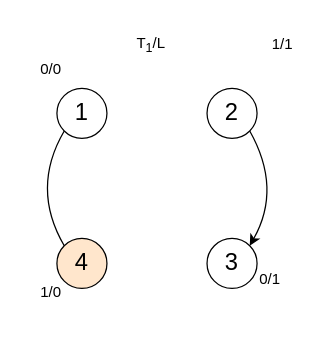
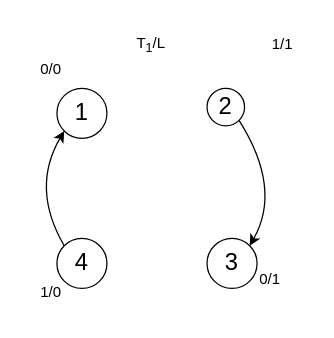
(232, 113) -> (226, 107)
(49, 171) -> (47, 174)
(82, 263) -> (82, 263)
